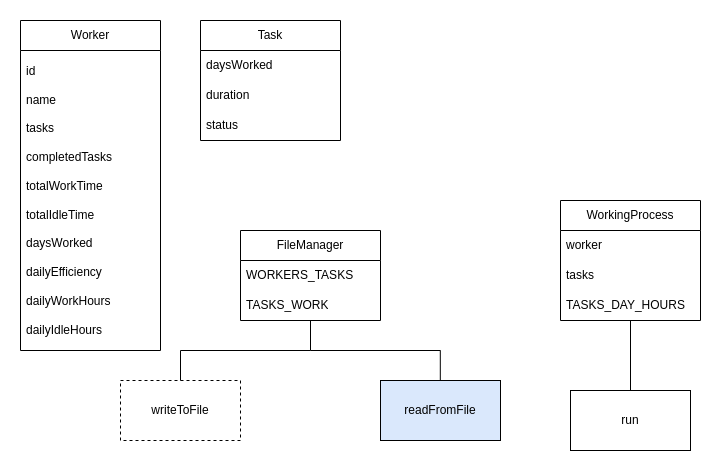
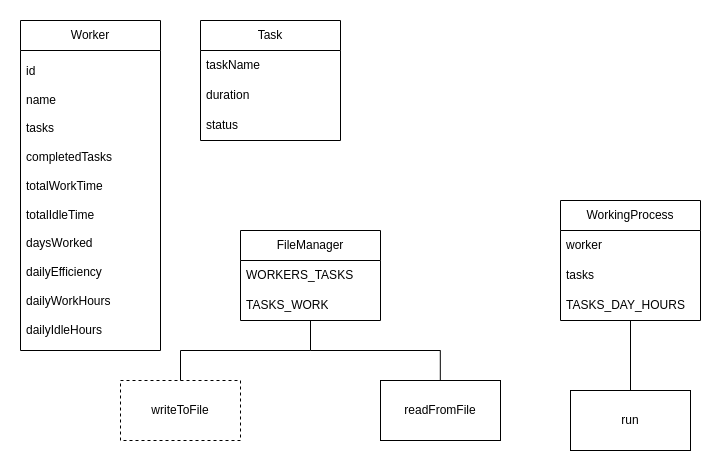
(240, 66) -> (233, 66)
(441, 411) -> (441, 411)
